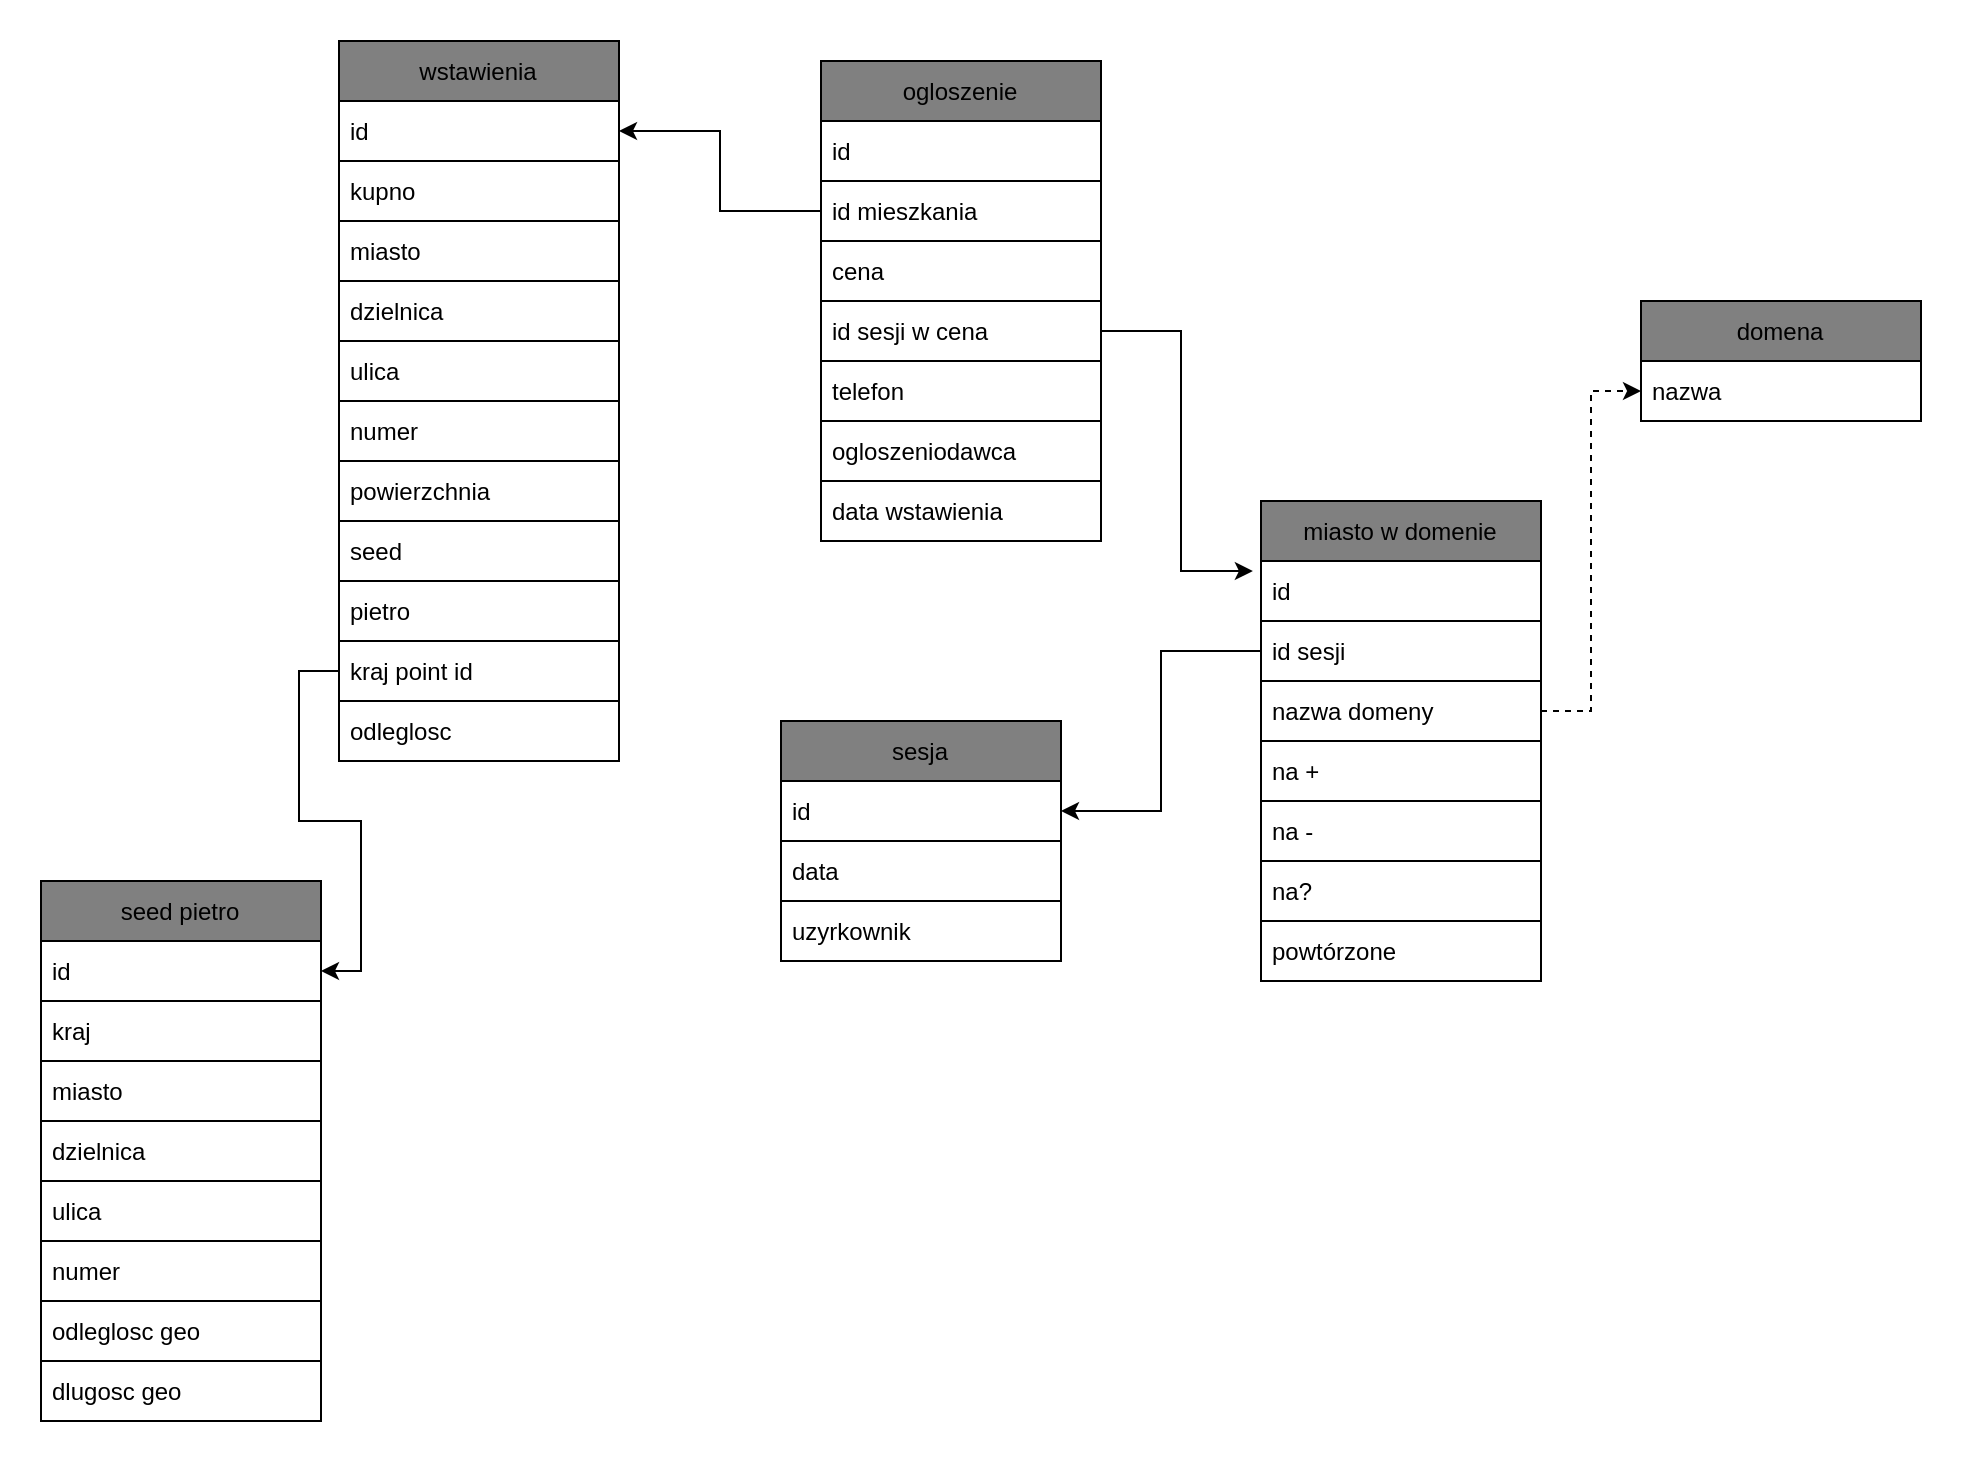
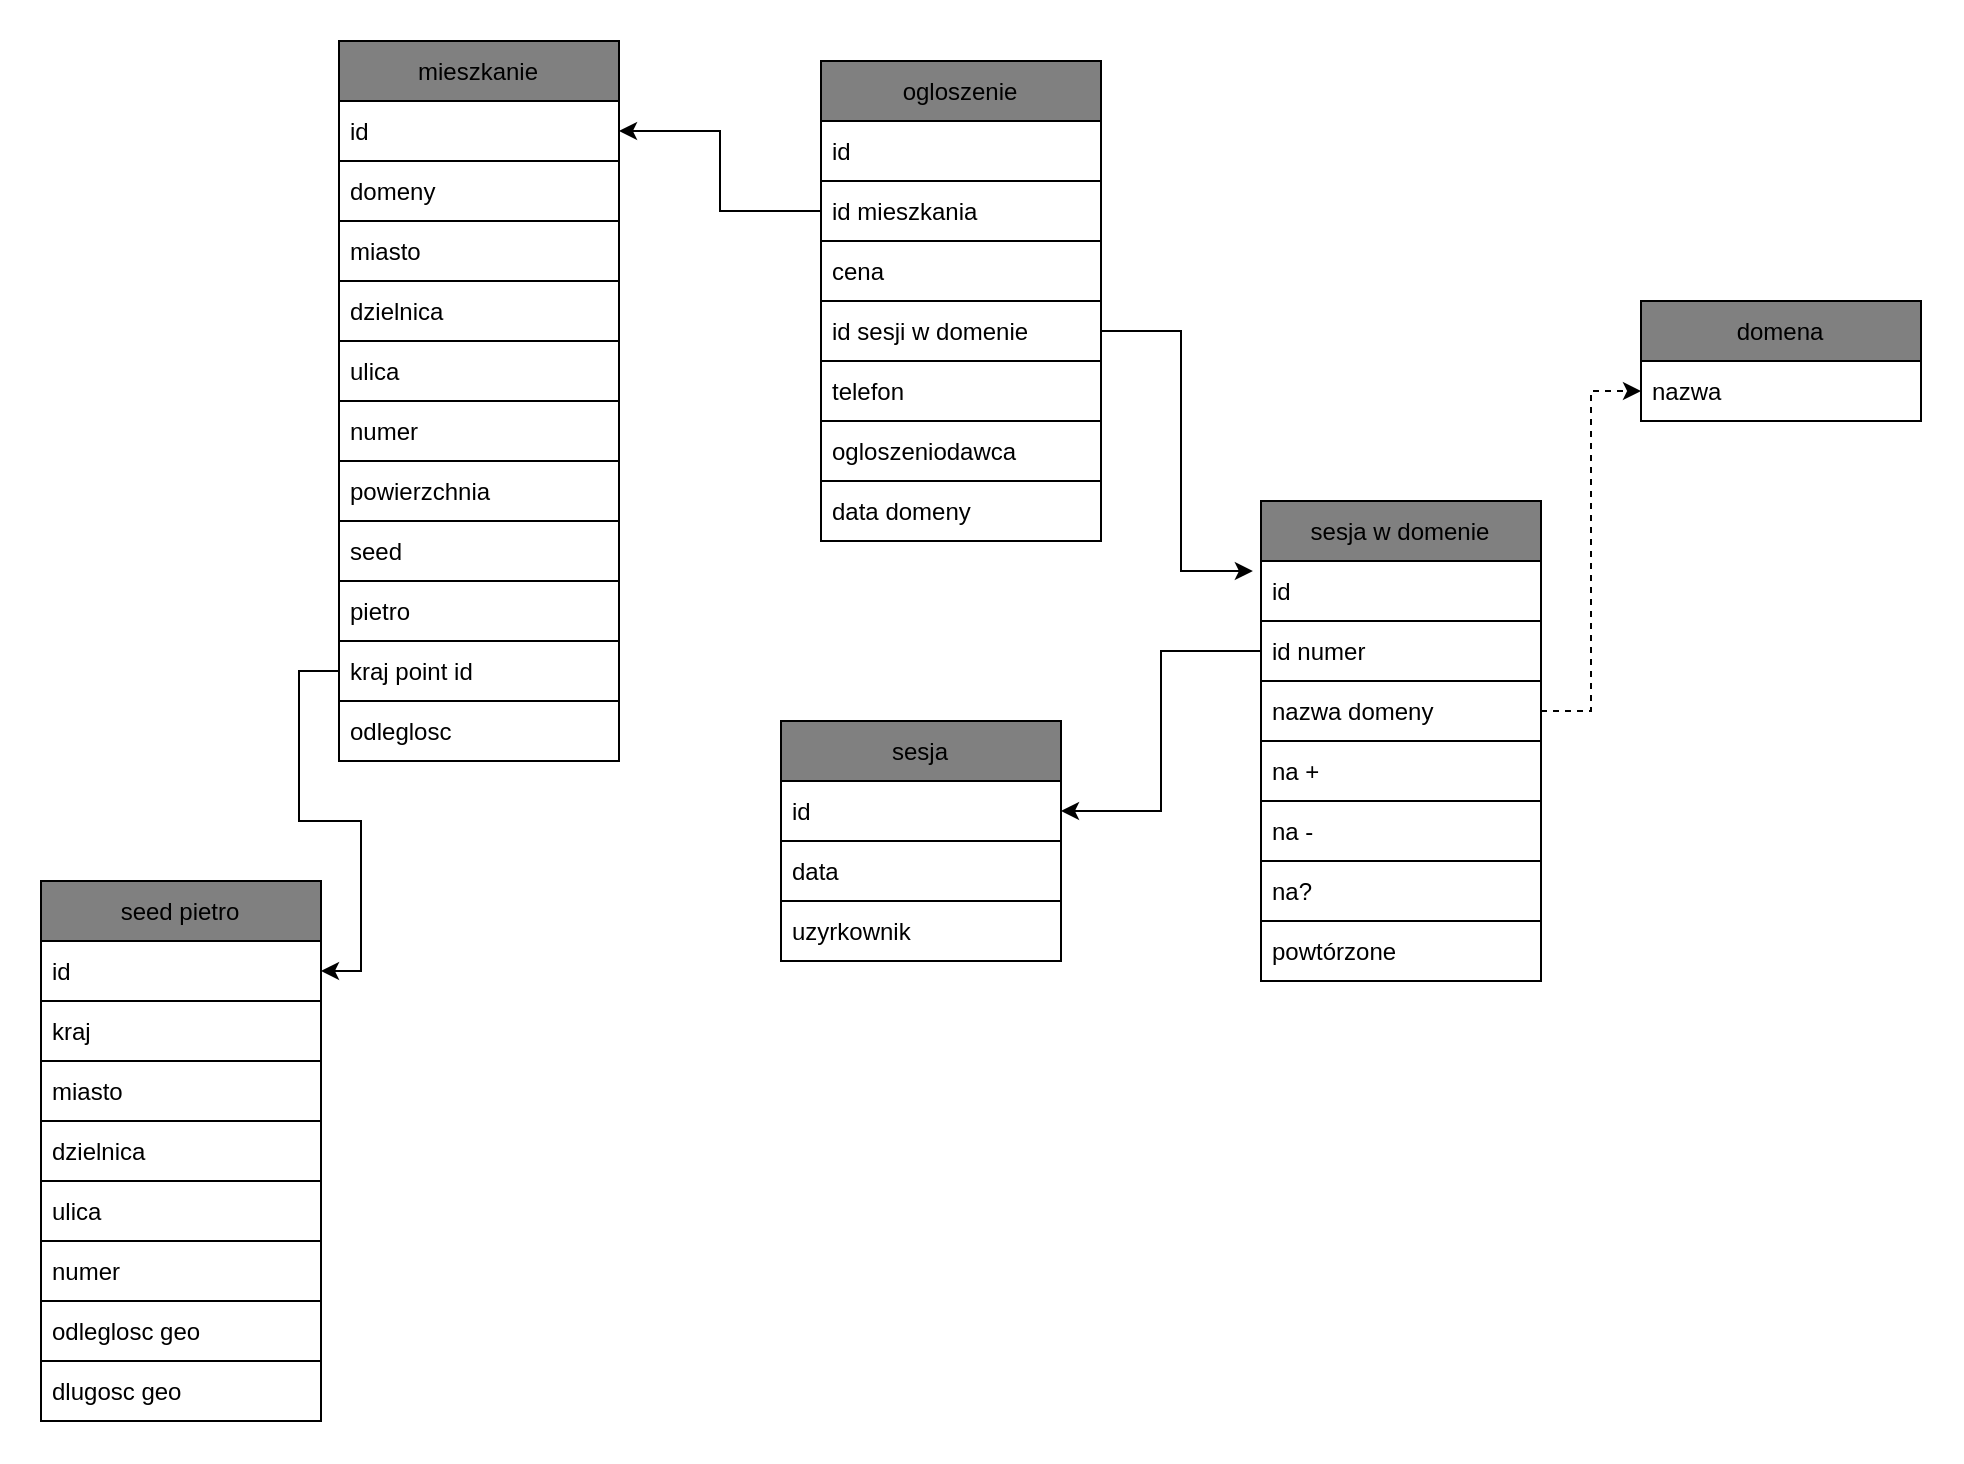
(478, 72) -> (478, 72)
(384, 192) -> (390, 192)
(917, 332) -> (934, 332)
(923, 512) -> (903, 512)
(1400, 532) -> (1400, 532)
(1316, 652) -> (1320, 652)
